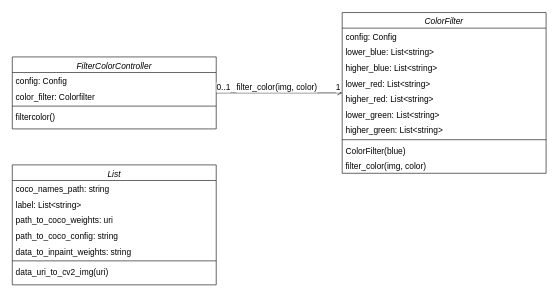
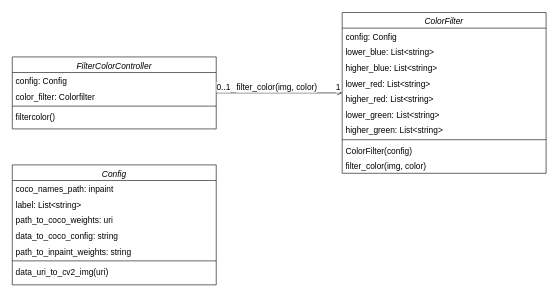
(381, 151) -> (386, 151)
(114, 174) -> (114, 174)
(66, 189) -> (68, 189)
(75, 236) -> (75, 236)
(82, 252) -> (82, 252)
